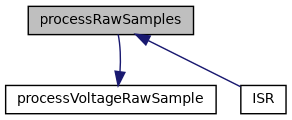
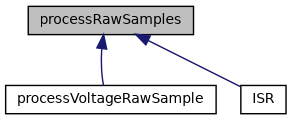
(120, 53) -> (102, 67)
